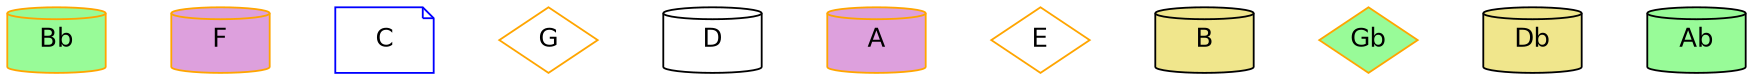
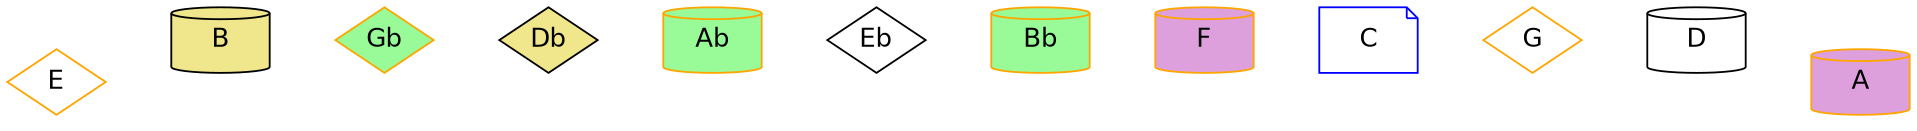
none -> (876, 40)
(1532, 40) -> (548, 40)
(1696, 40) -> (712, 40)
